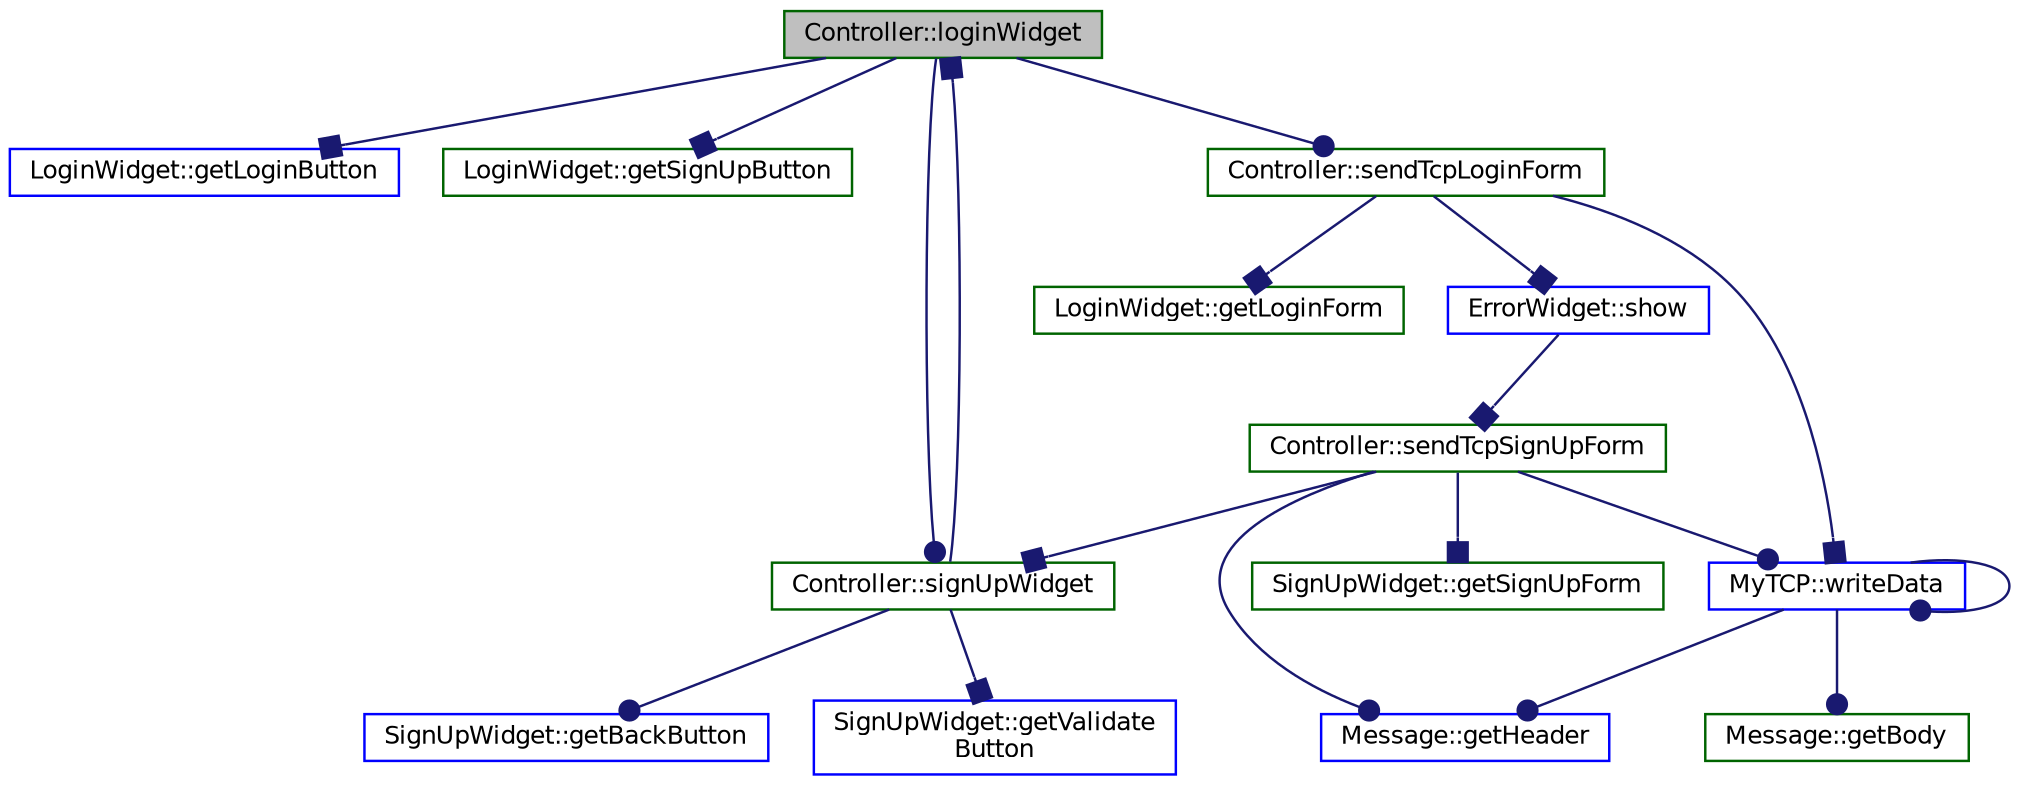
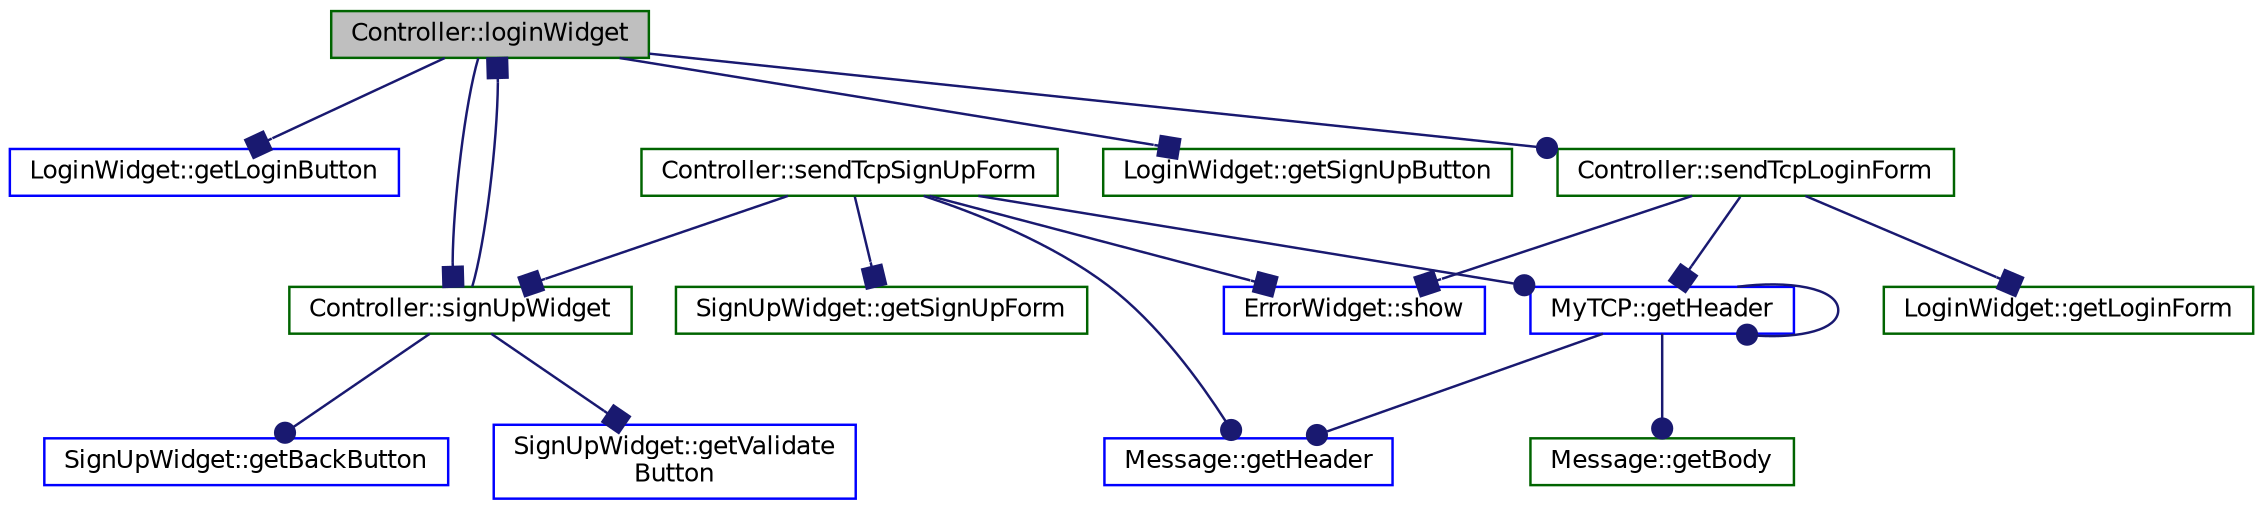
(927, 300) -> (460, 159)
(1526, 370) -> (1090, 238)
(1837, 586) -> (1662, 310)
